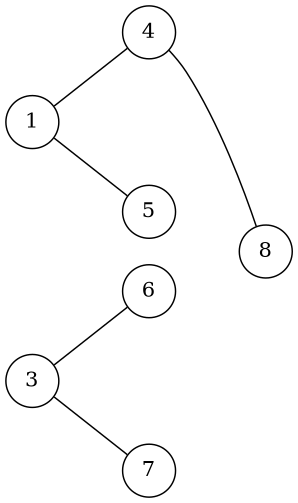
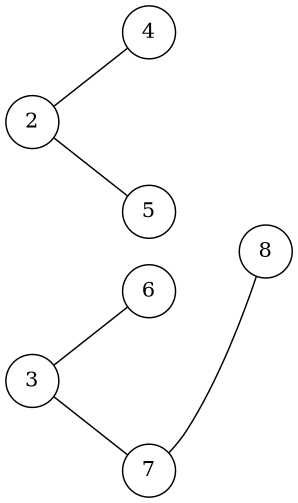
(32, 122) -> (32, 122)
(220, 135) -> (220, 368)
